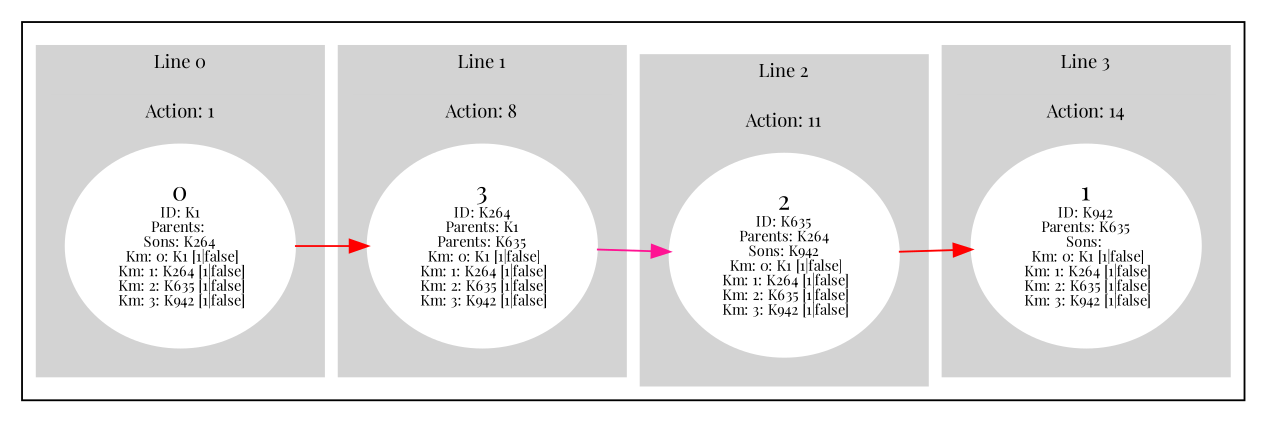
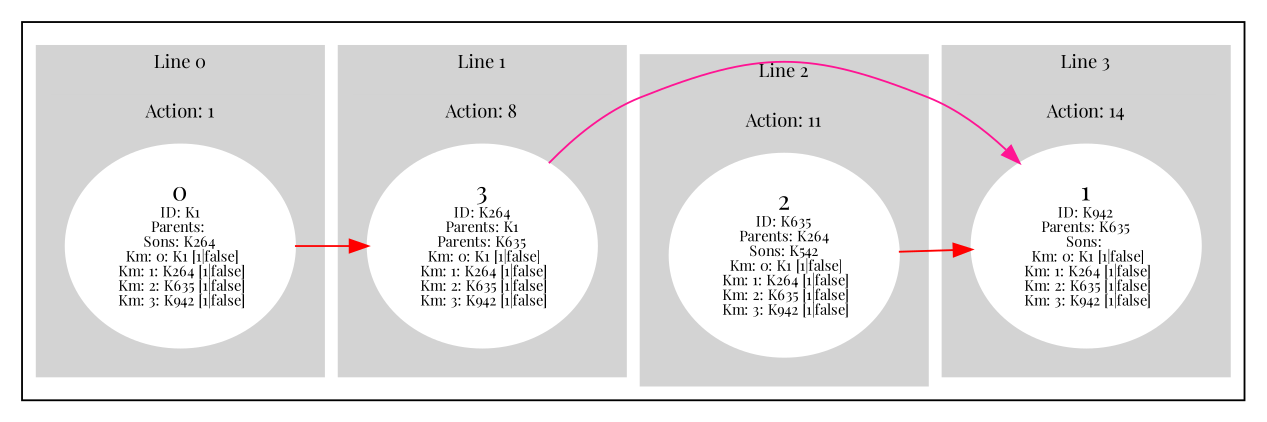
(624, 250) -> (737, 67)
(784, 252) -> (784, 252)
